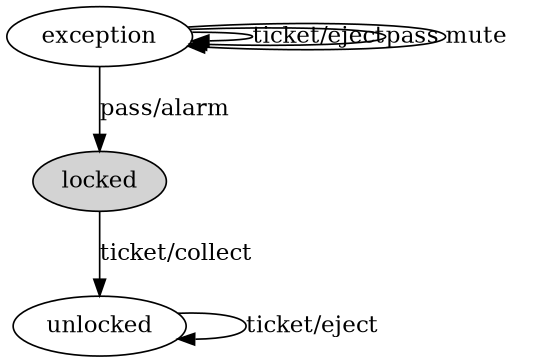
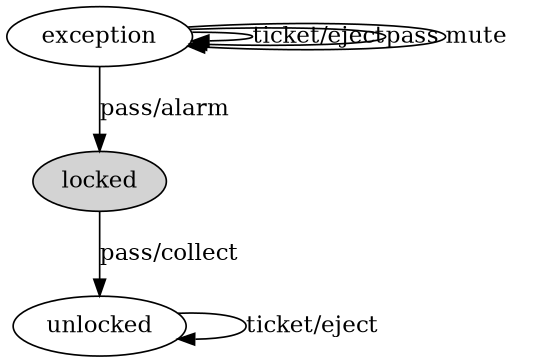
(176, 254) -> (170, 254)
